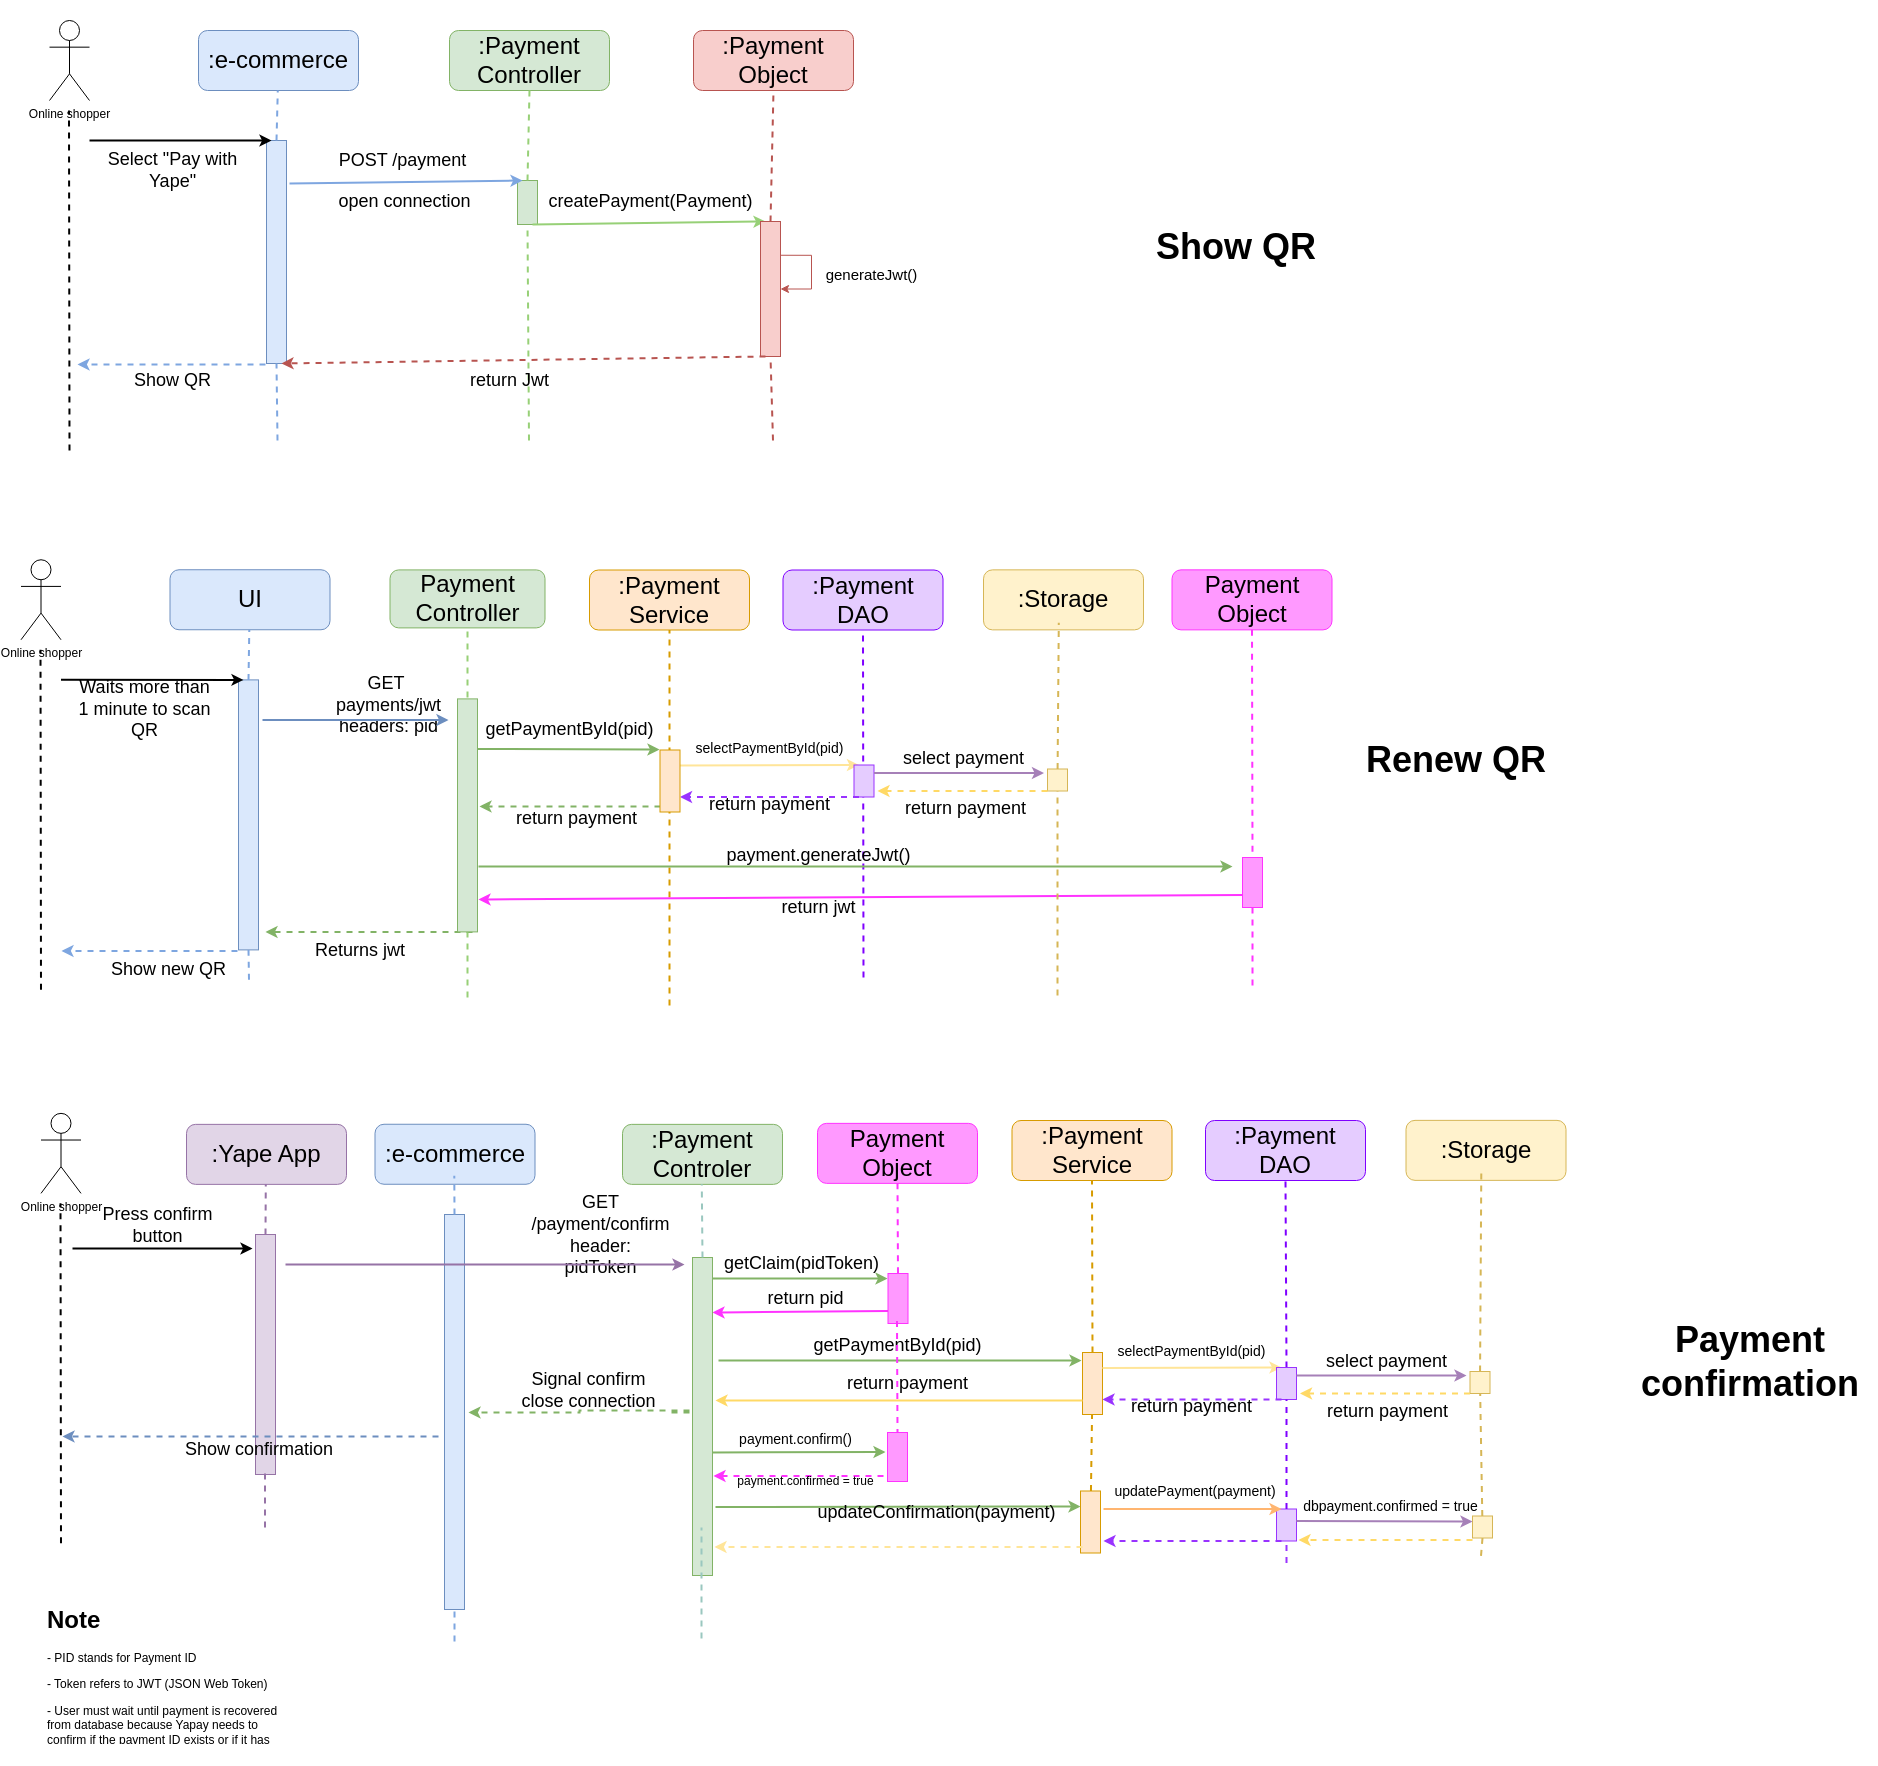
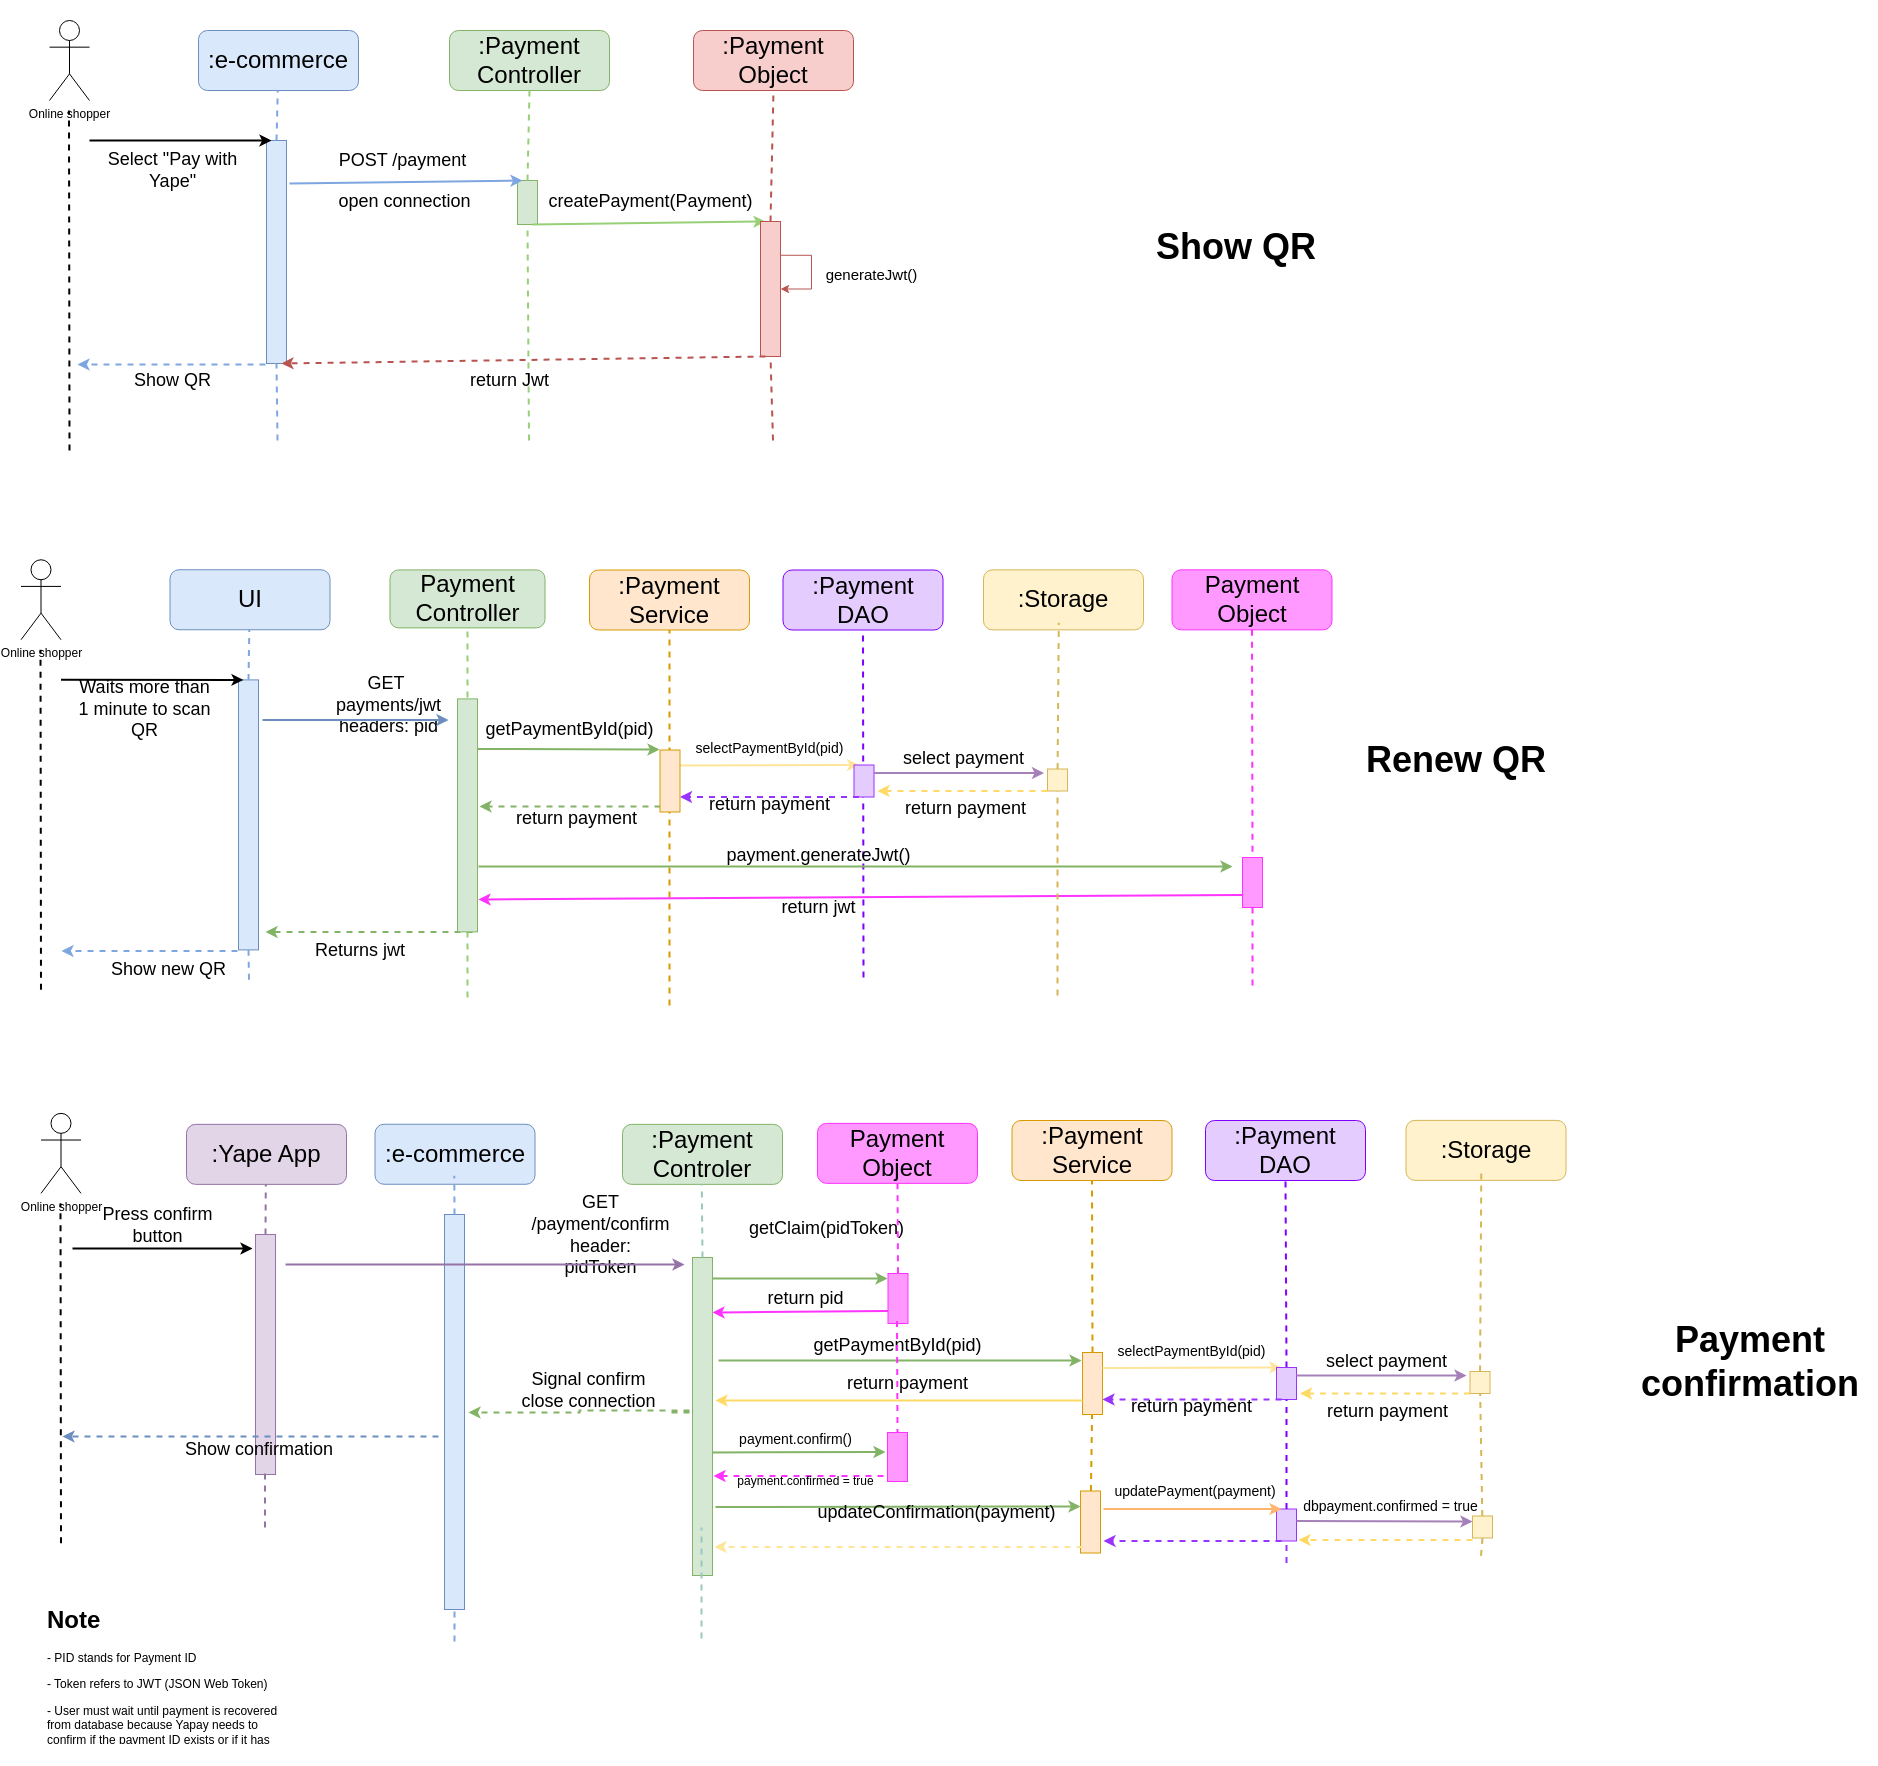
(802, 1263) -> (827, 1228)
